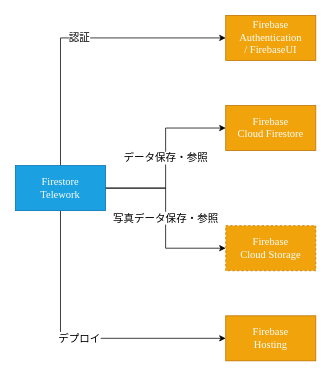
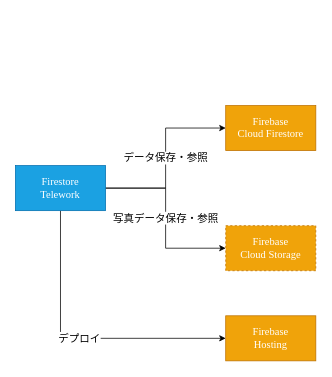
(270, 38) -> none
(60, 87) -> none
